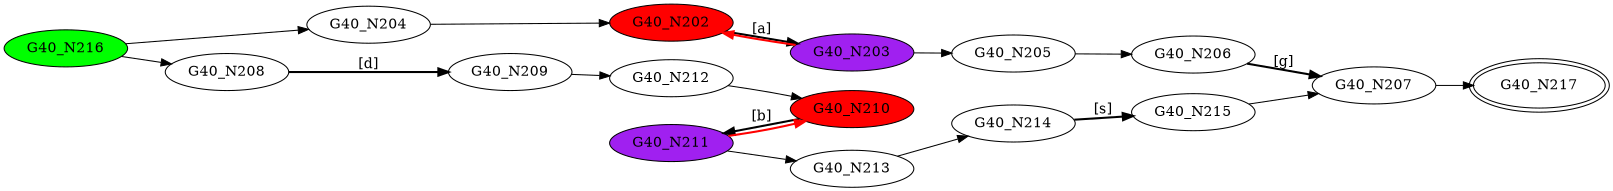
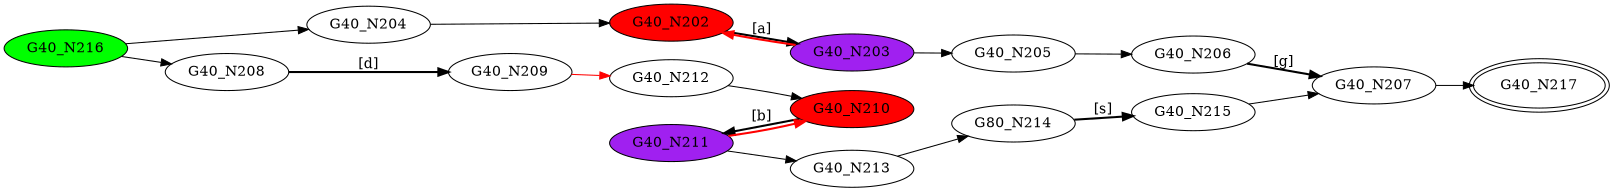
(585, 75) -> (585, 75)
(1013, 123) -> (1013, 123)
